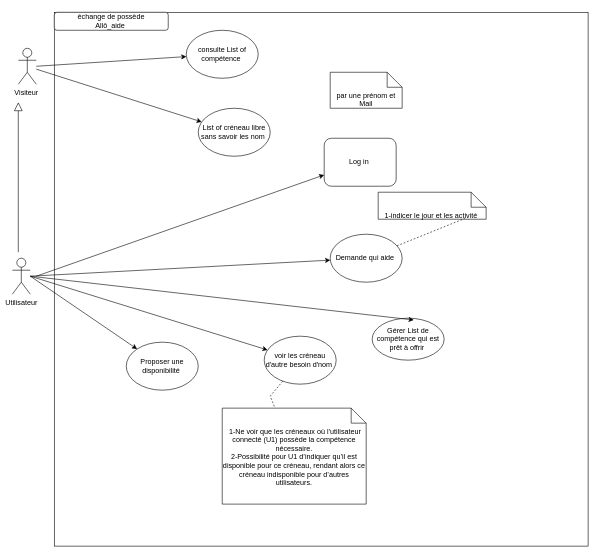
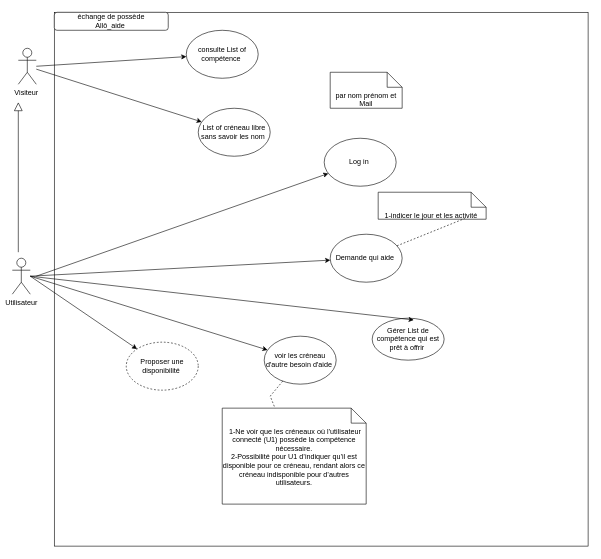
(366, 100) -> (366, 100)
(360, 162) -> (360, 162)
(300, 360) -> (300, 360)
(162, 366) -> (162, 366)
